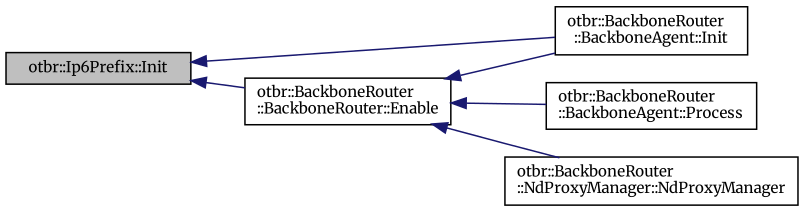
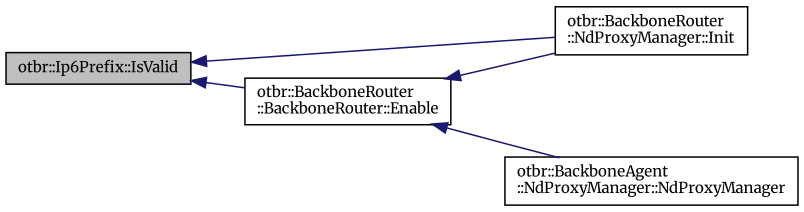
(651, 31) -> (651, 31)
(98, 68) -> (98, 68)
(651, 106) -> none
(651, 181) -> (651, 181)
